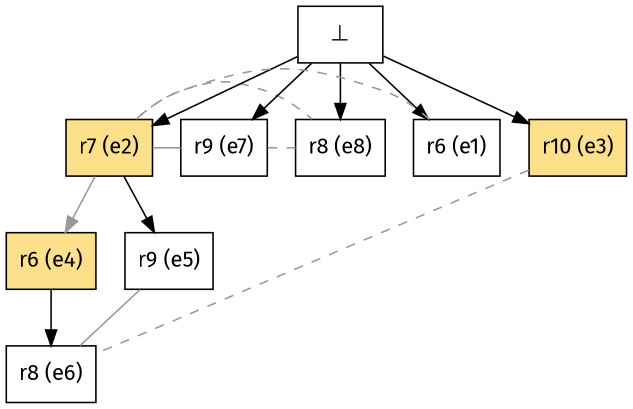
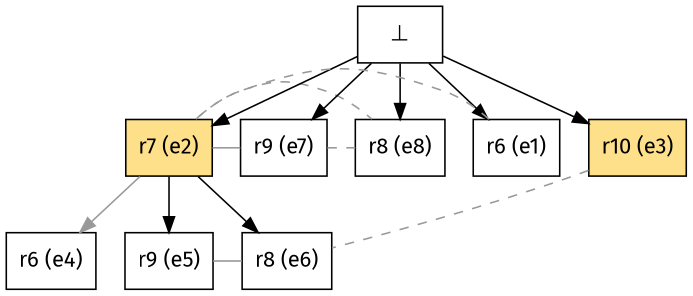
(51, 261) -> (51, 261)
(51, 310) -> (222, 199)
